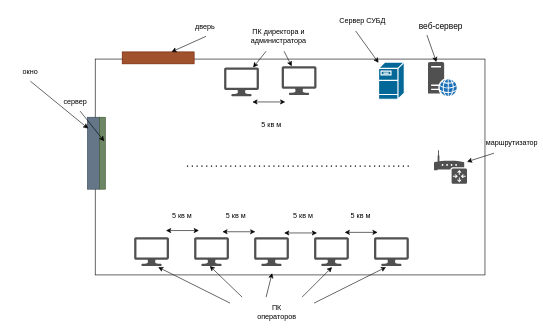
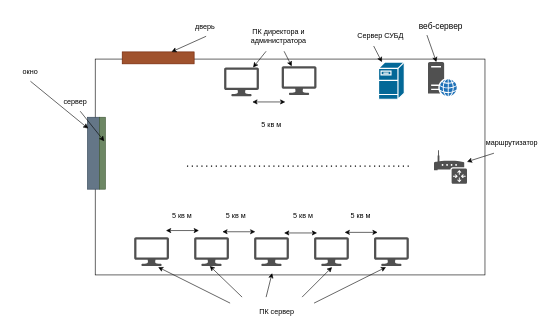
(362, 21) -> (380, 36)
(277, 312) -> (277, 312)
